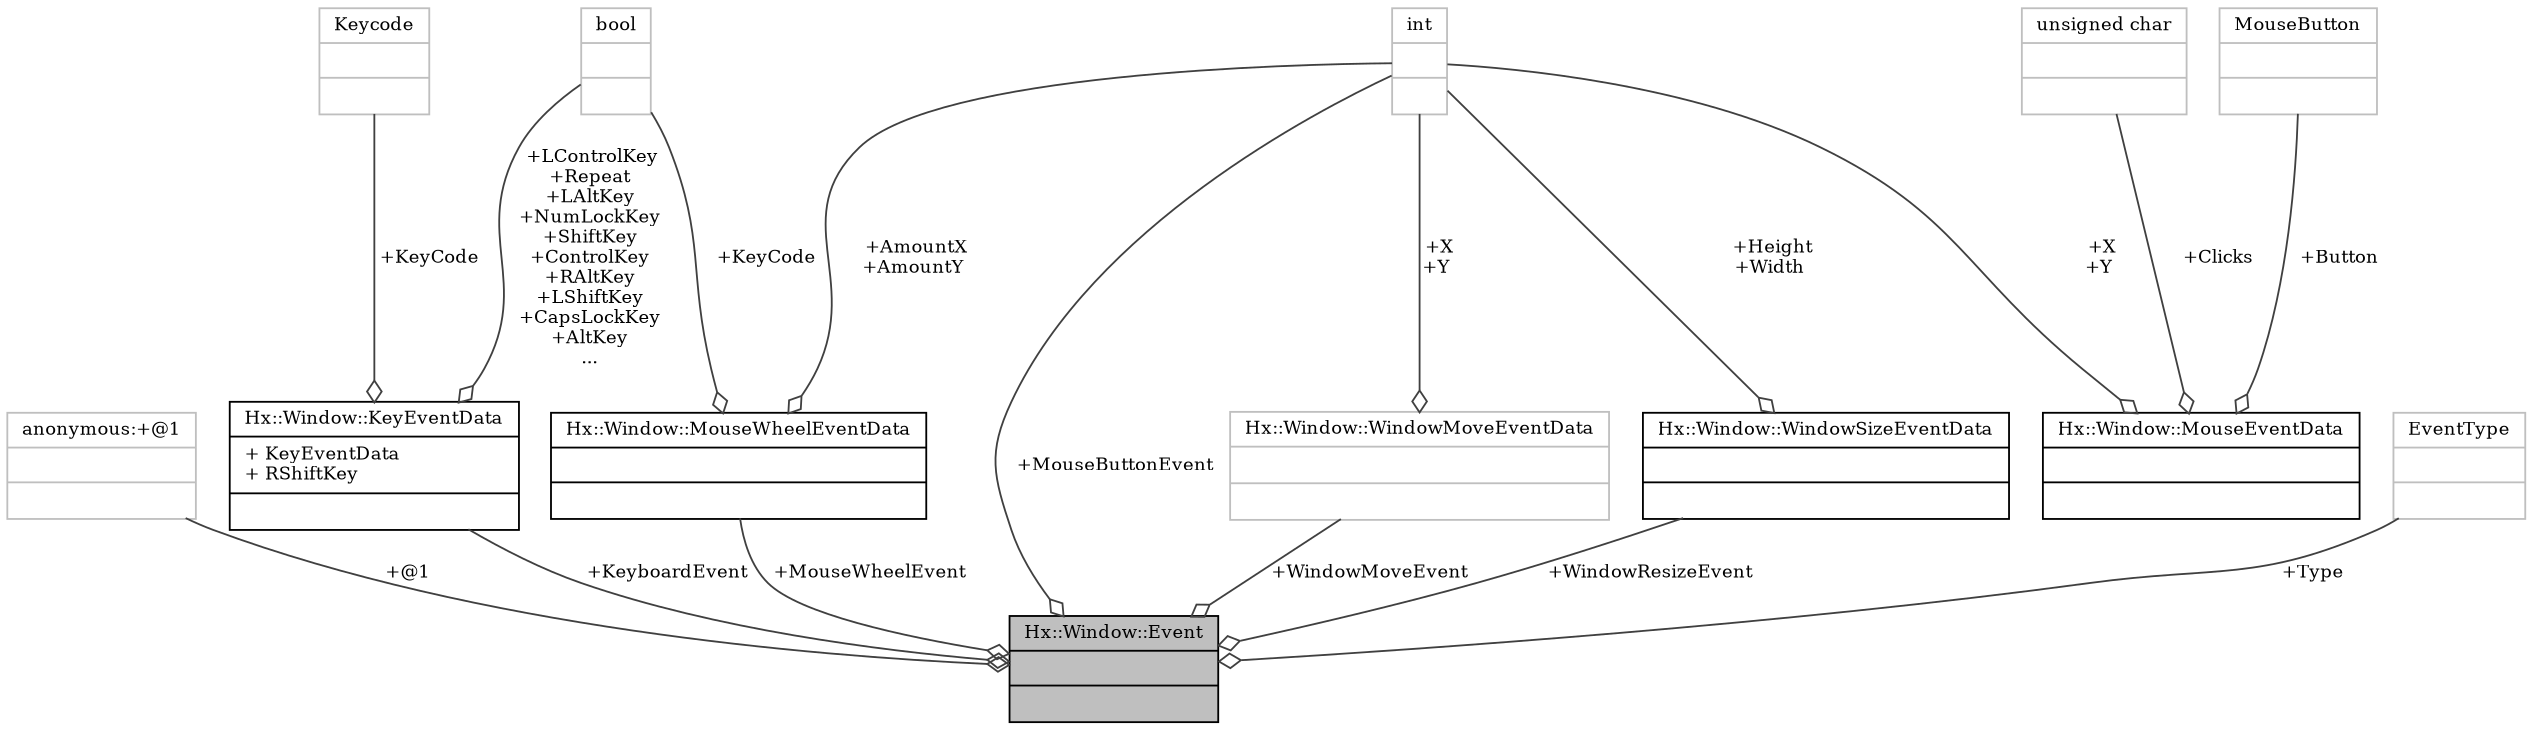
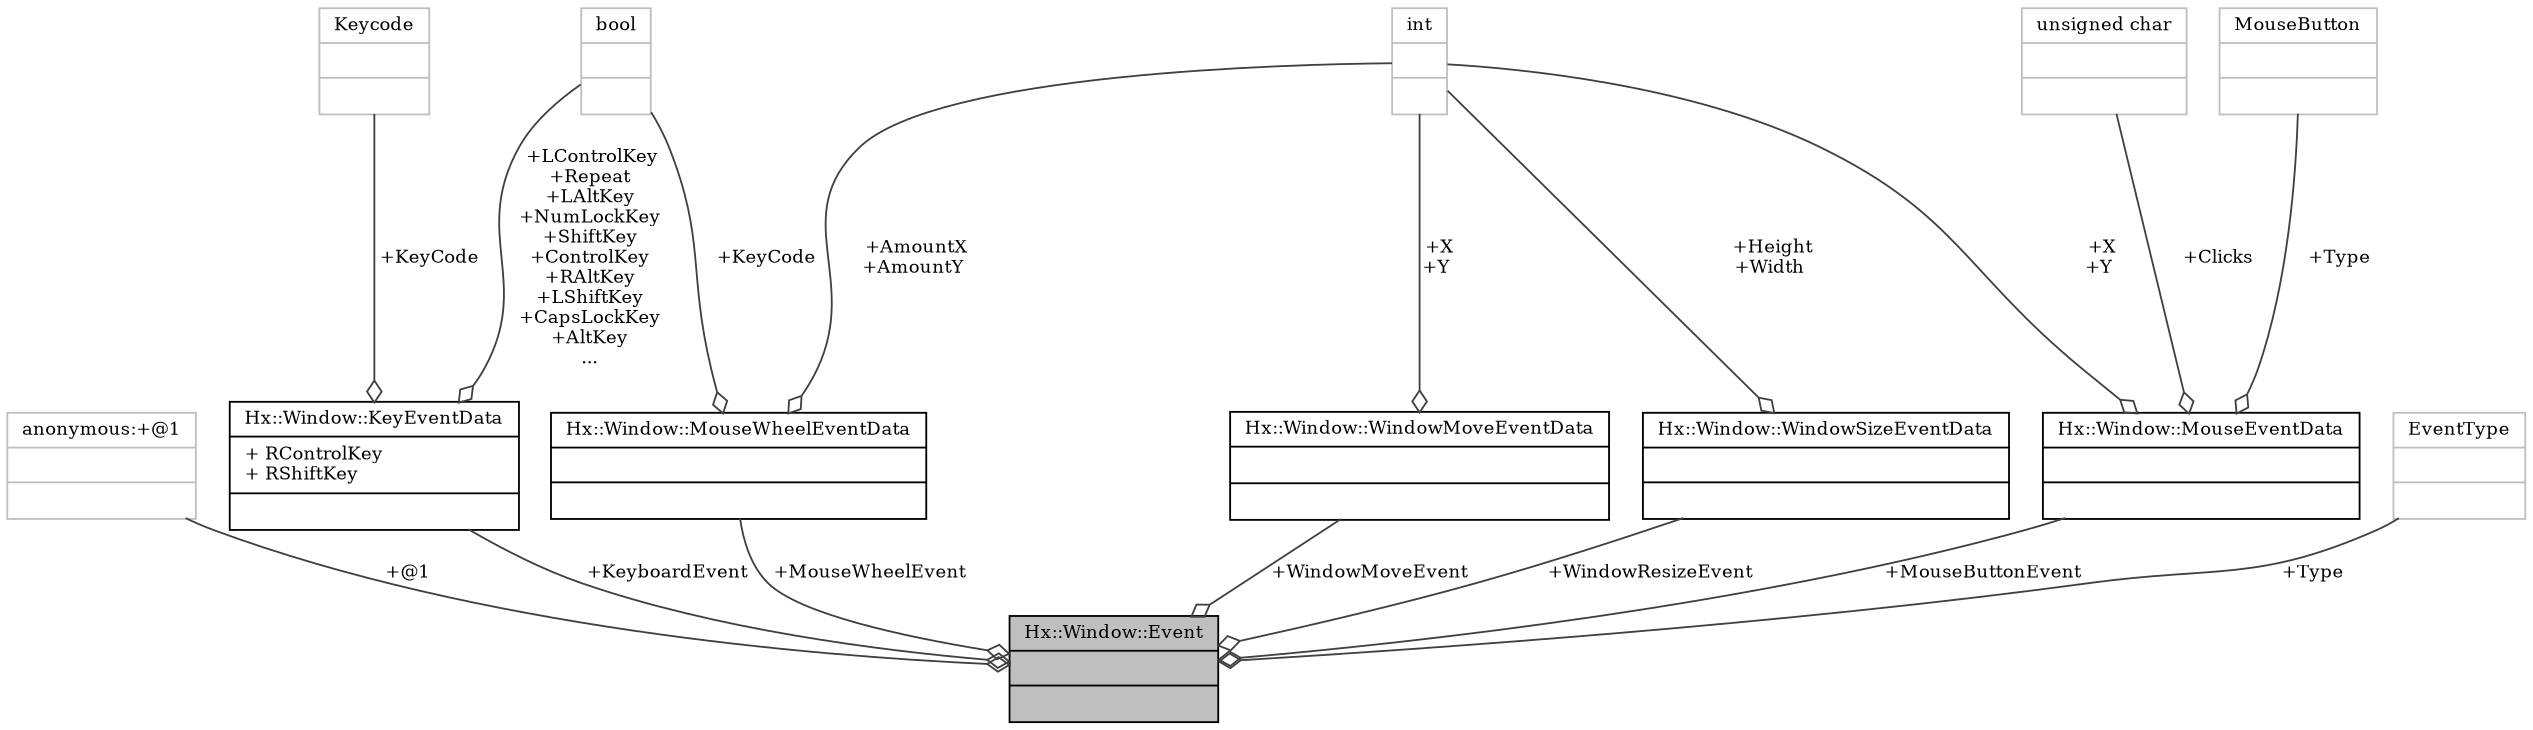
(2337, 258) -> (2337, 258)
(1097, 280) -> (1656, 607)
(322, 454) -> (314, 454)
(1420, 466) -> (1420, 466)
